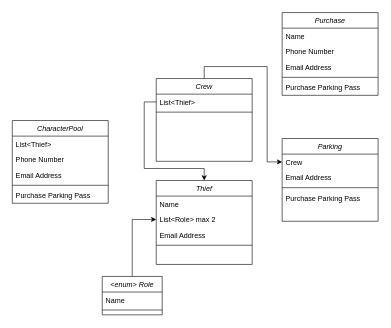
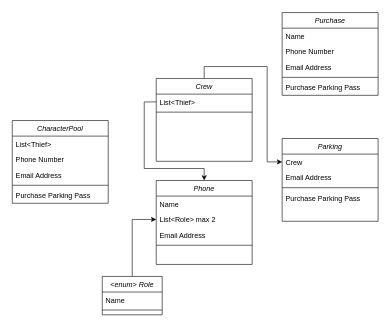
(204, 188) -> (204, 188)
